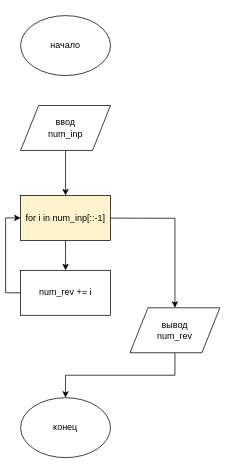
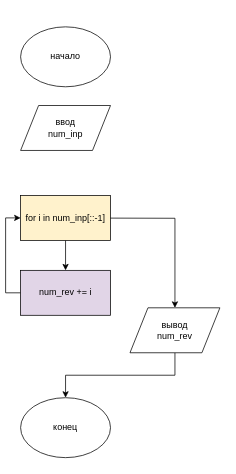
(66, 45) -> (66, 57)
(66, 170) -> none
(66, 293) -> (66, 293)
